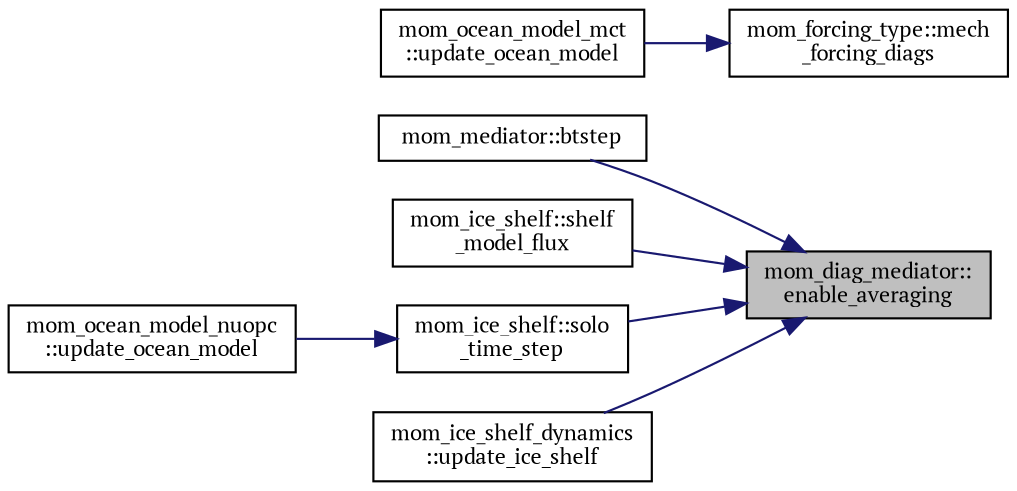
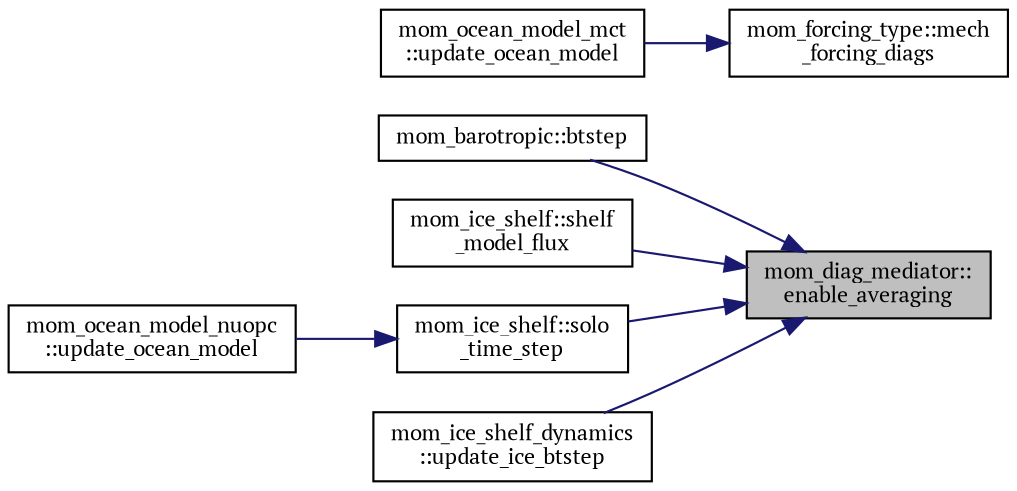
(513, 138) -> (513, 138)
(513, 447) -> (513, 447)
